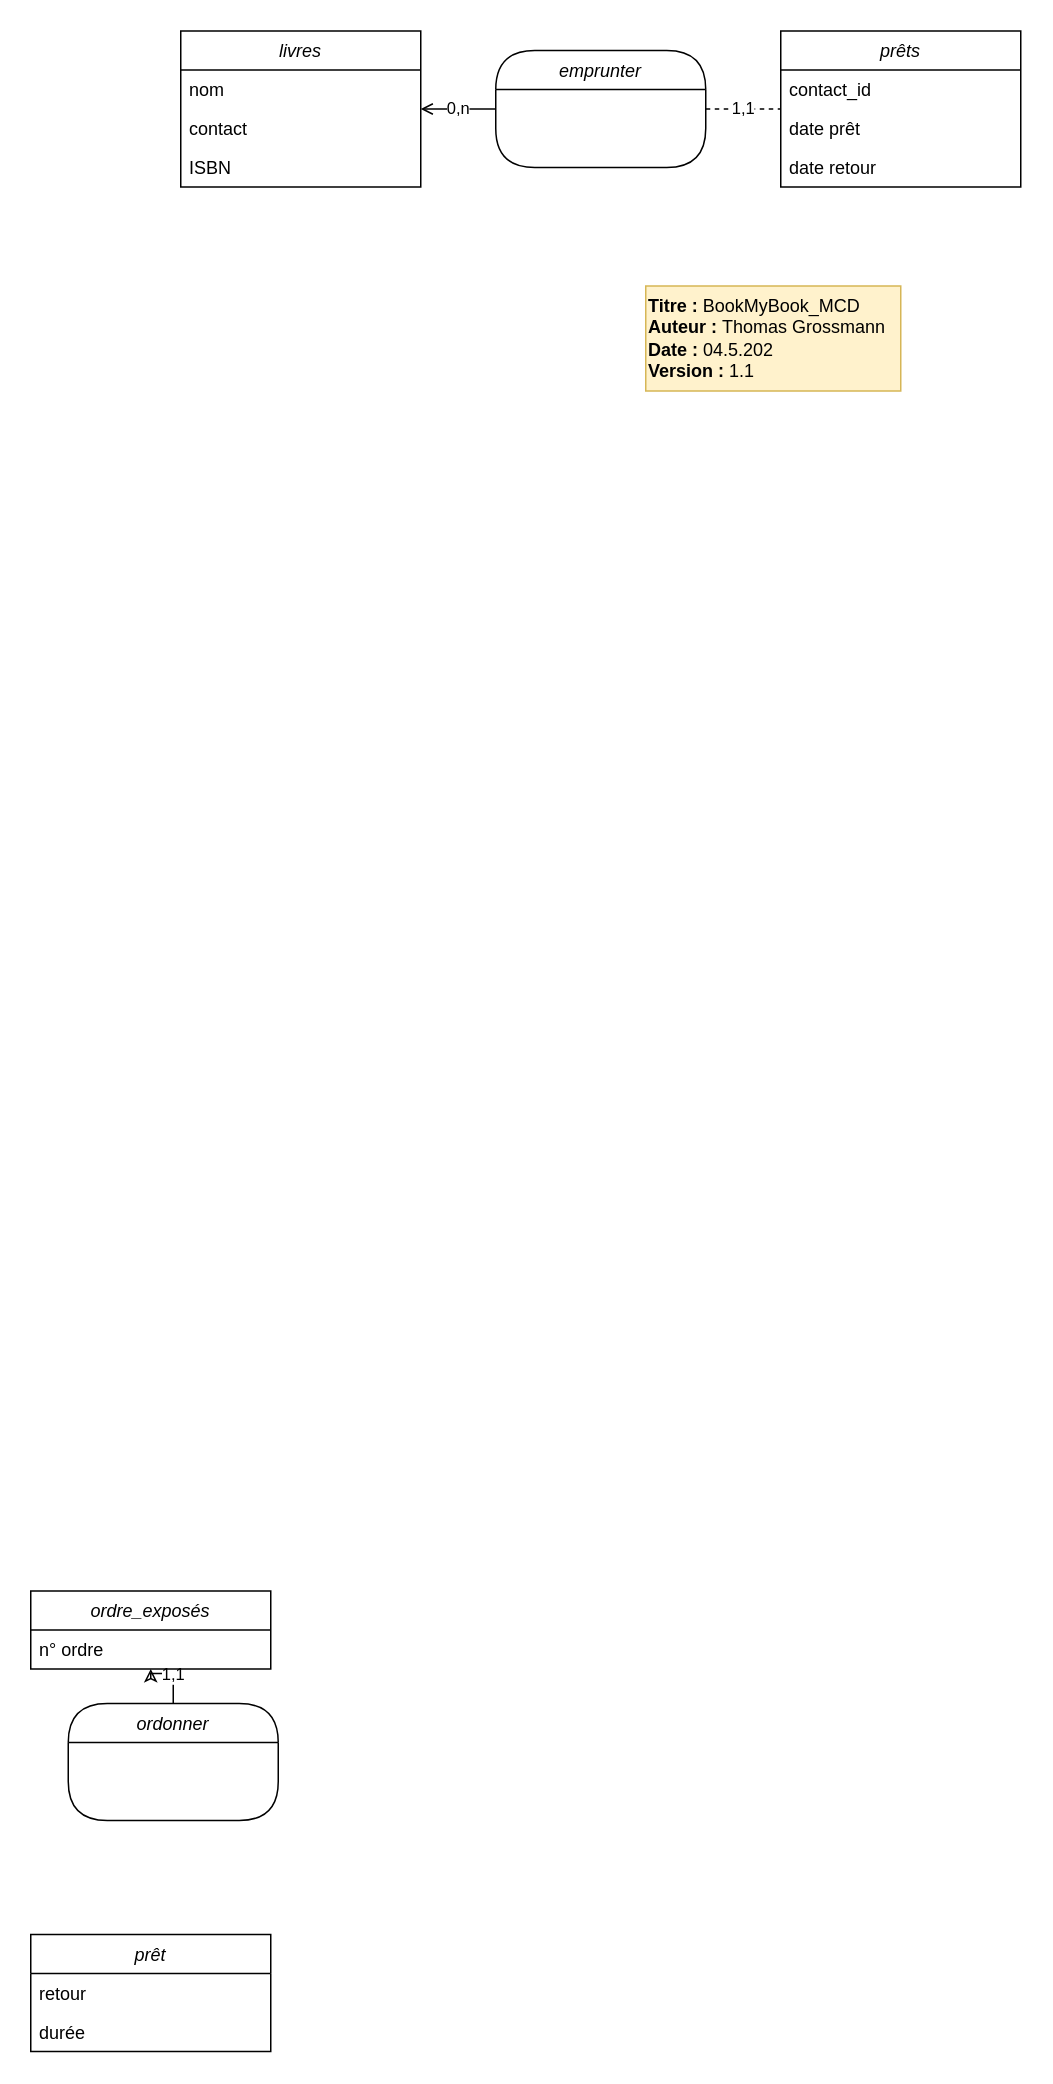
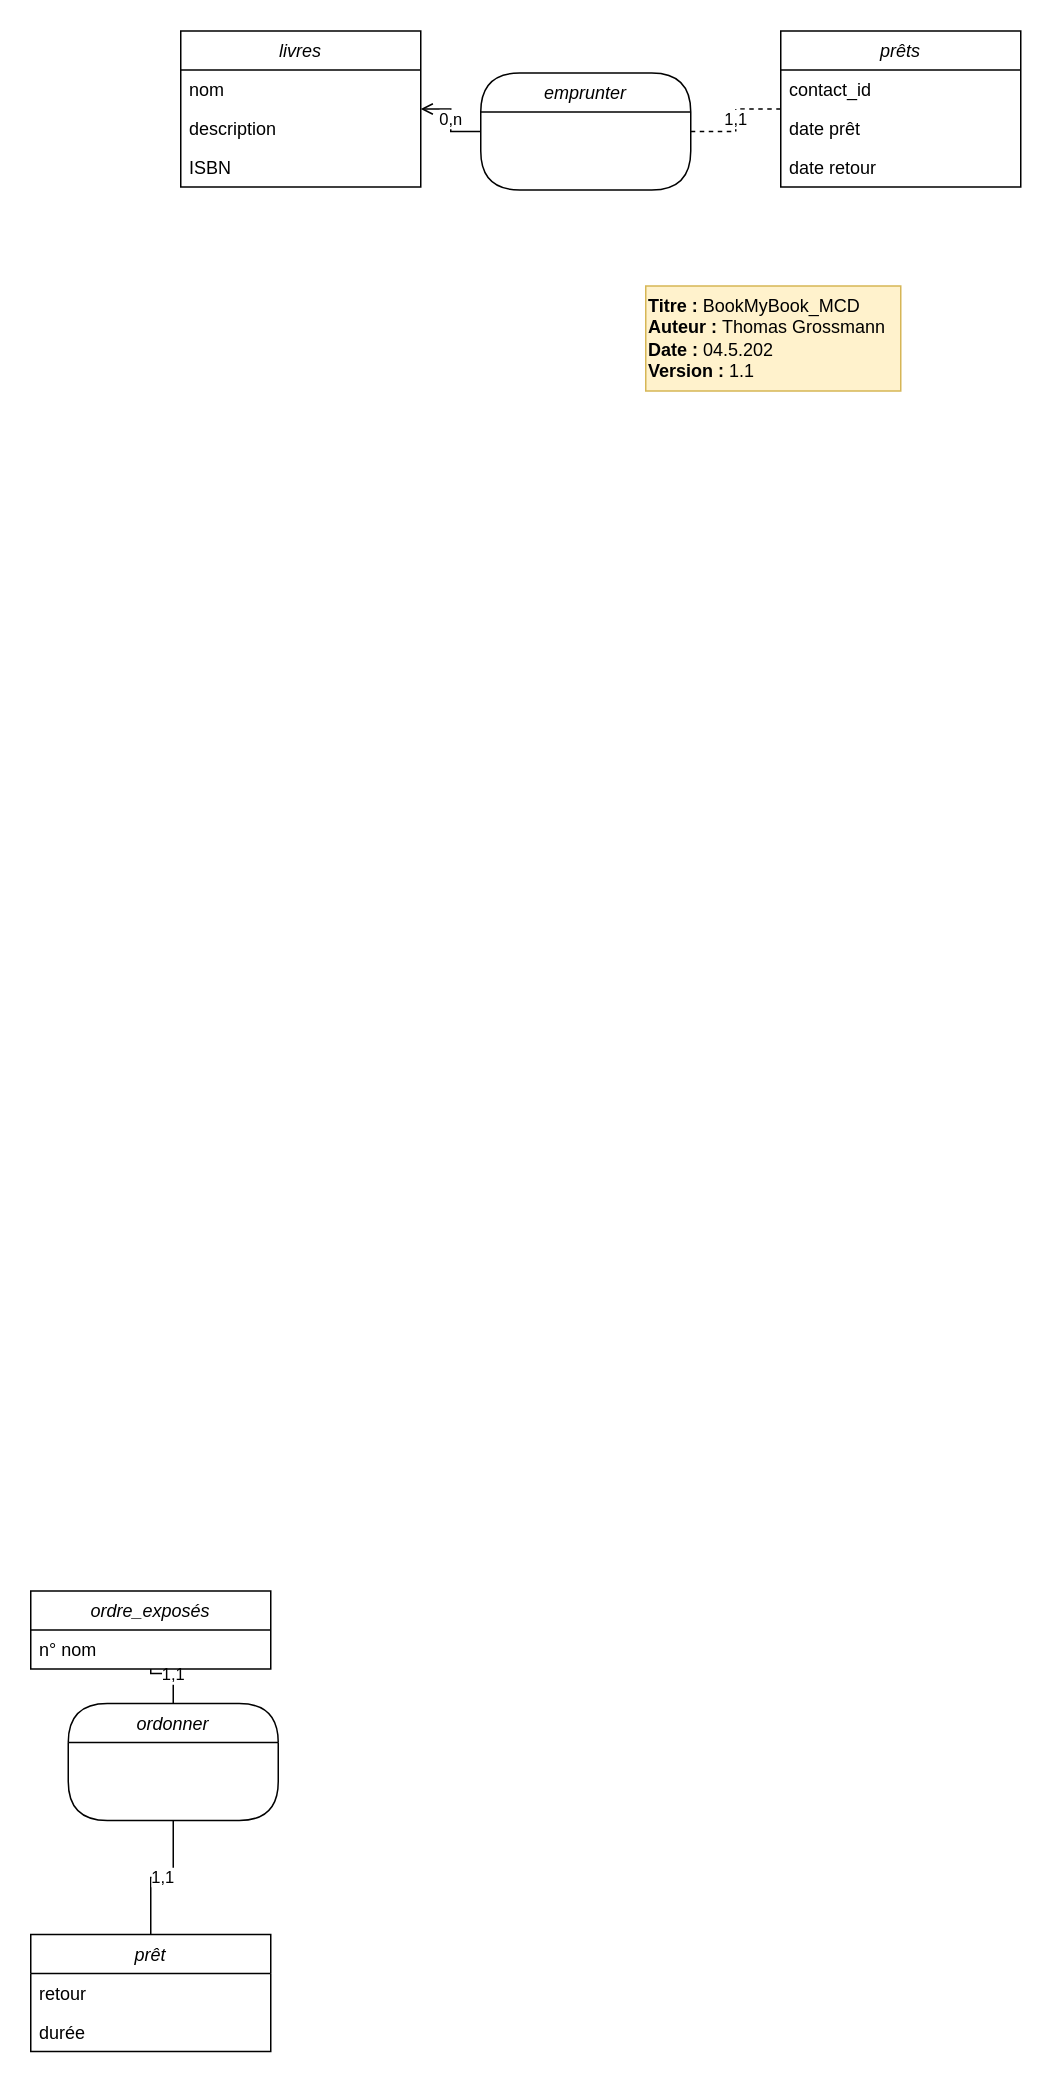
(601, 109) -> (586, 131)
(224, 129) -> (240, 129)
(77, 1650) -> (67, 1650)
(151, 1673) -> (152, 1673)
none -> (151, 1902)
